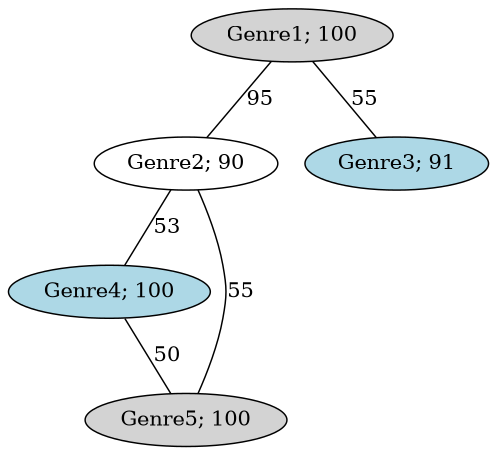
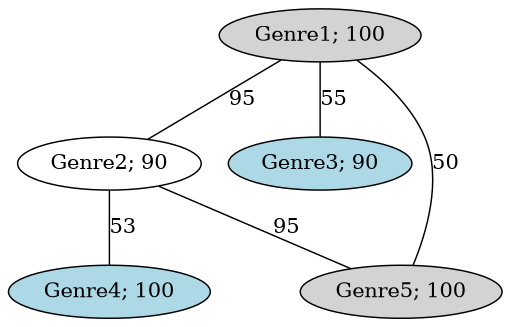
(397, 164) -> (320, 164)
(241, 292) -> (287, 228)
(148, 356) -> (429, 151)
